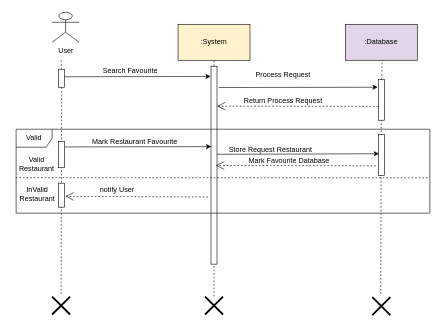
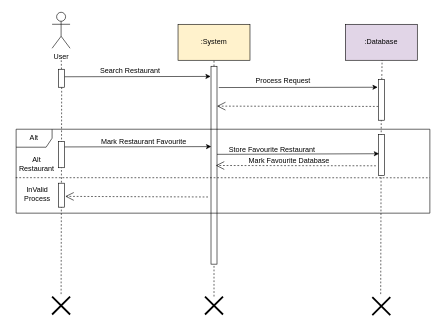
(65, 27) -> (61, 30)
(130, 71) -> (130, 71)
(283, 75) -> (283, 81)
(283, 101) -> none
(34, 138) -> (34, 138)
(139, 146) -> (148, 146)
(276, 150) -> (277, 154)
(37, 164) -> (37, 164)
(37, 194) -> (37, 194)
(142, 194) -> none
